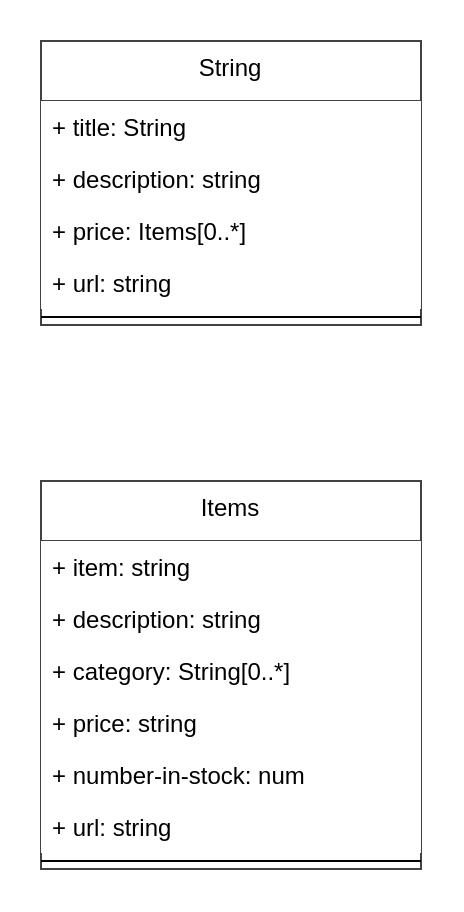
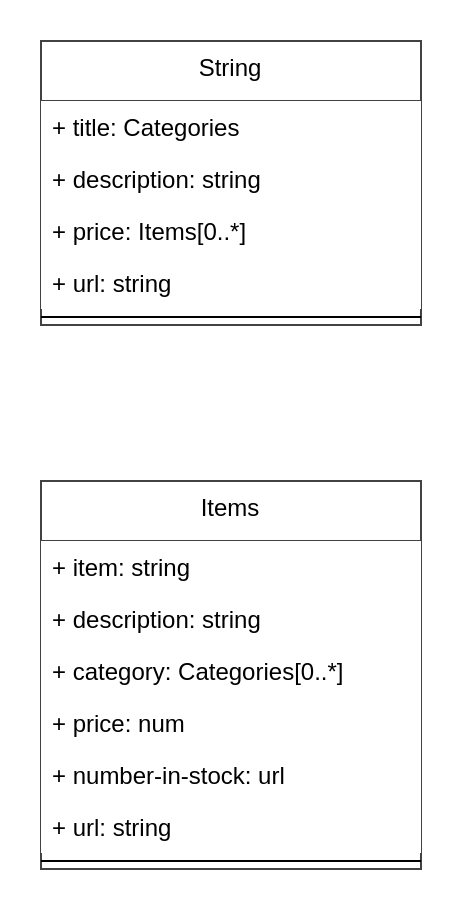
(135, 129) -> (162, 129)
(196, 673) -> (222, 673)
(138, 725) -> (121, 725)
(188, 777) -> (185, 777)
